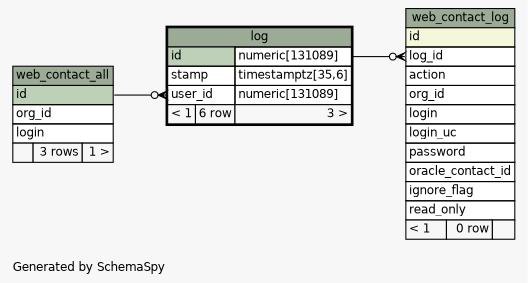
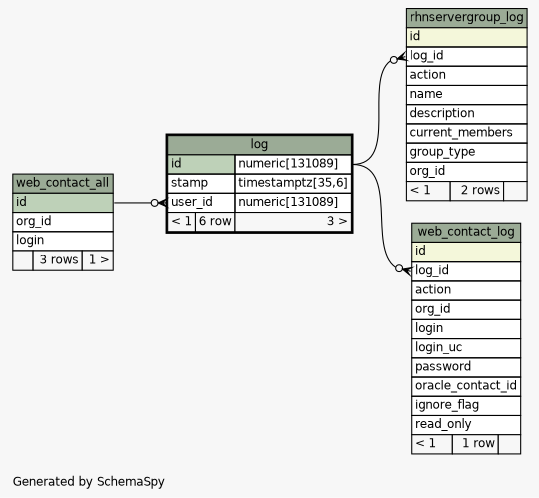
none -> (466, 105)
(473, 229) -> (478, 444)
